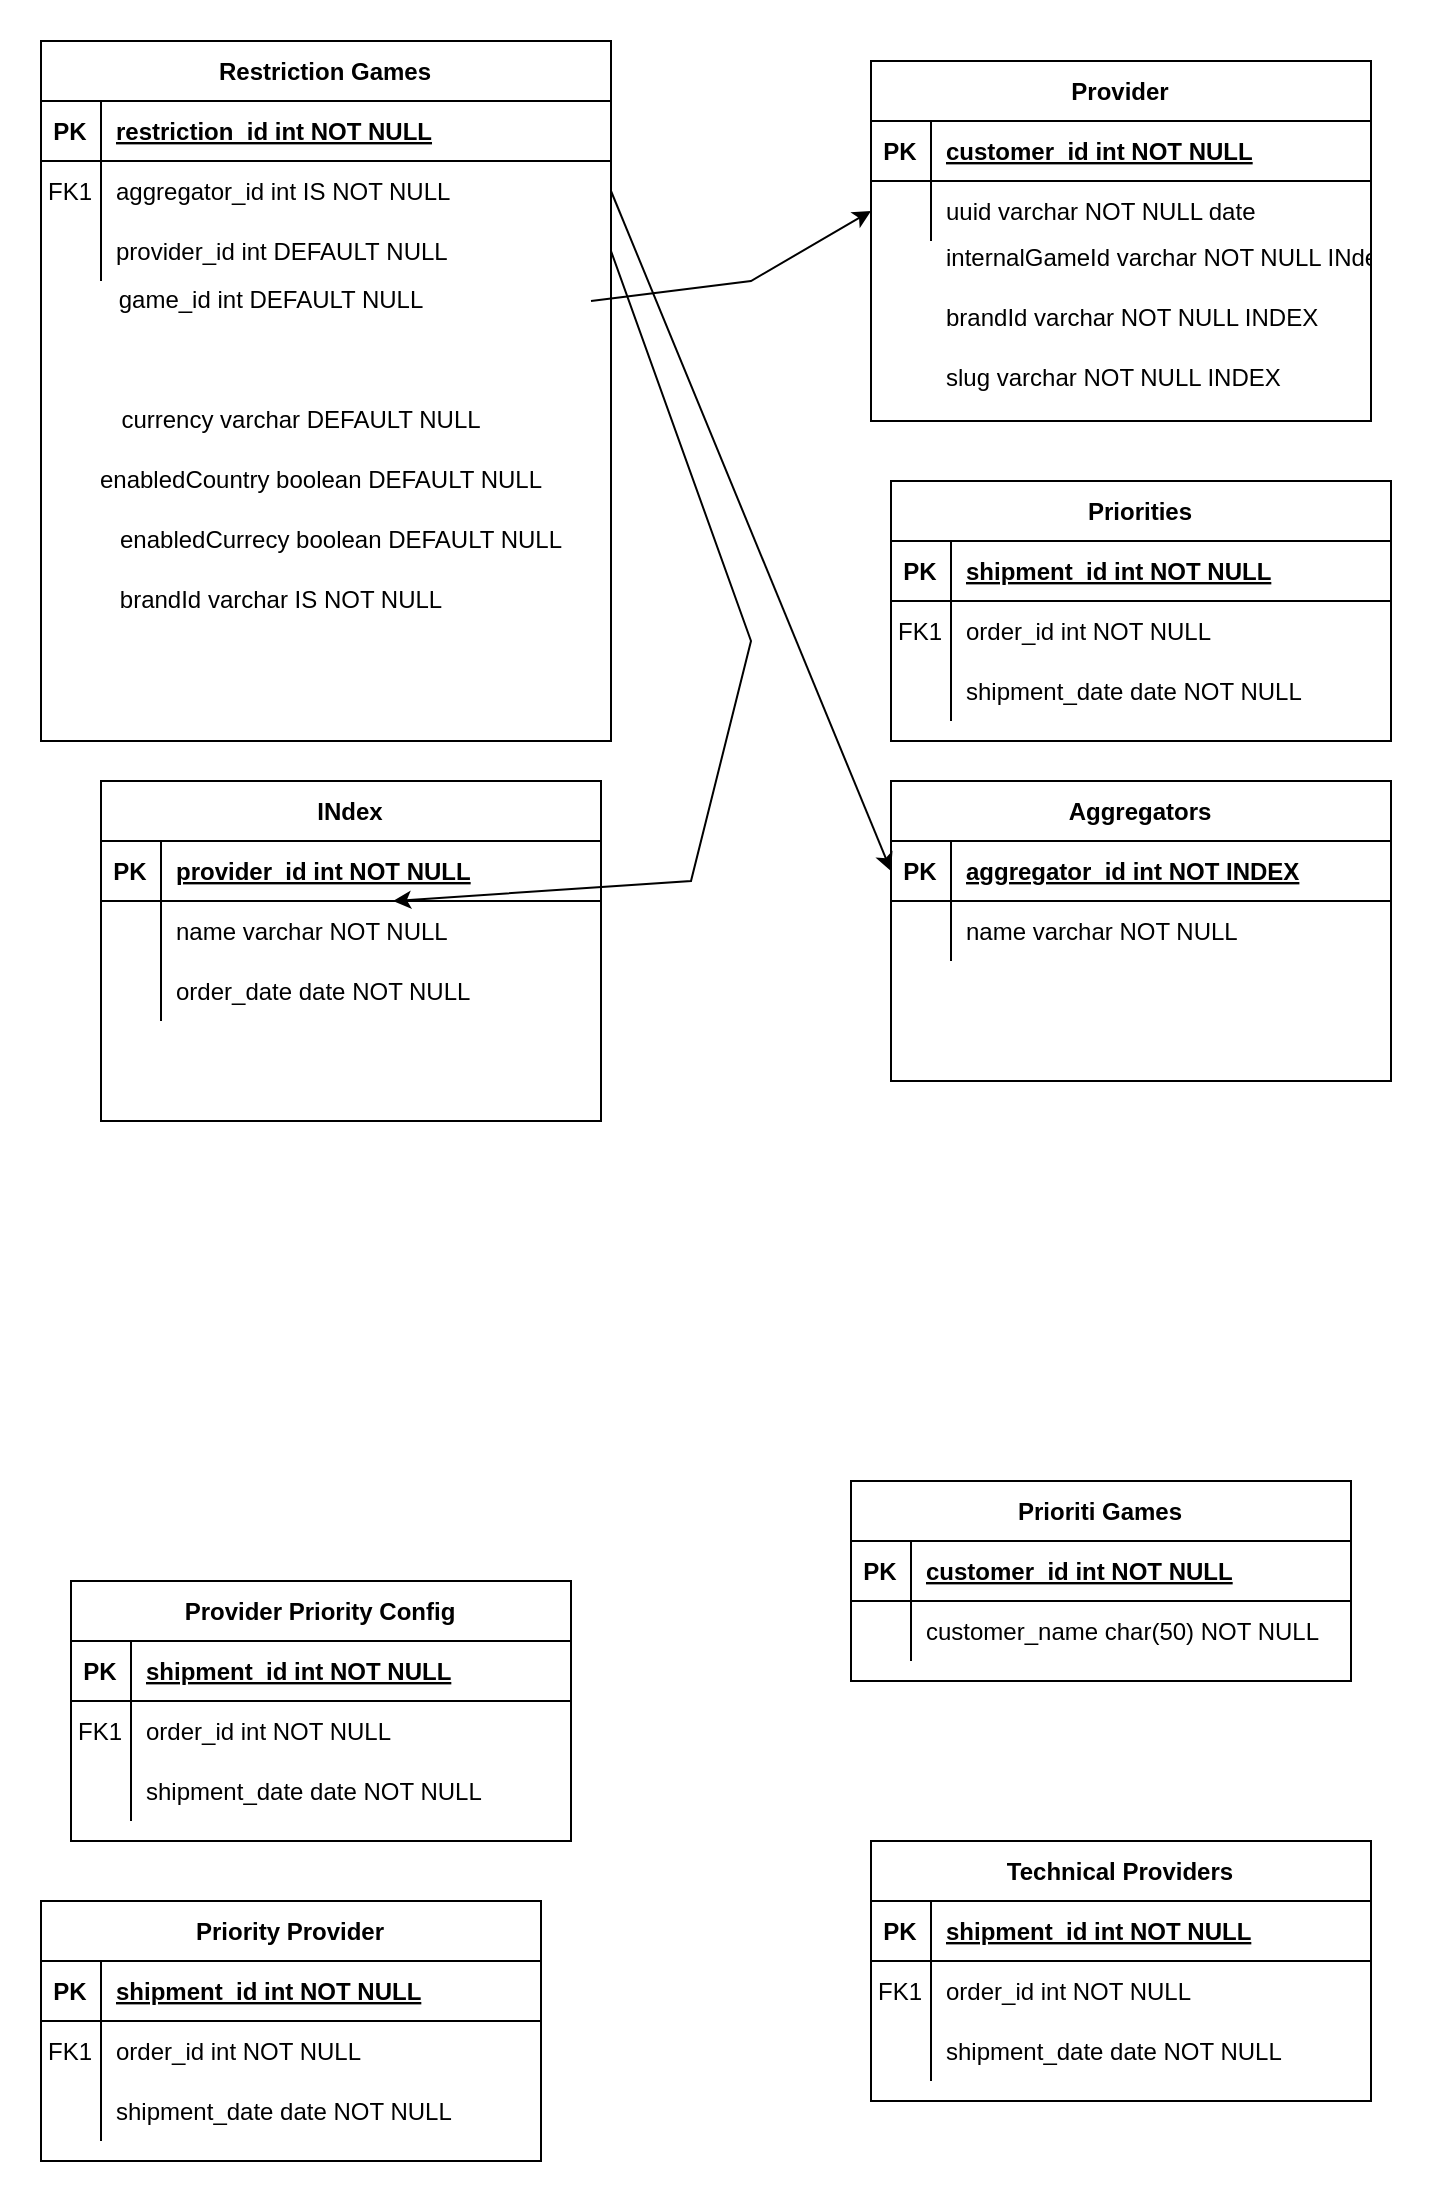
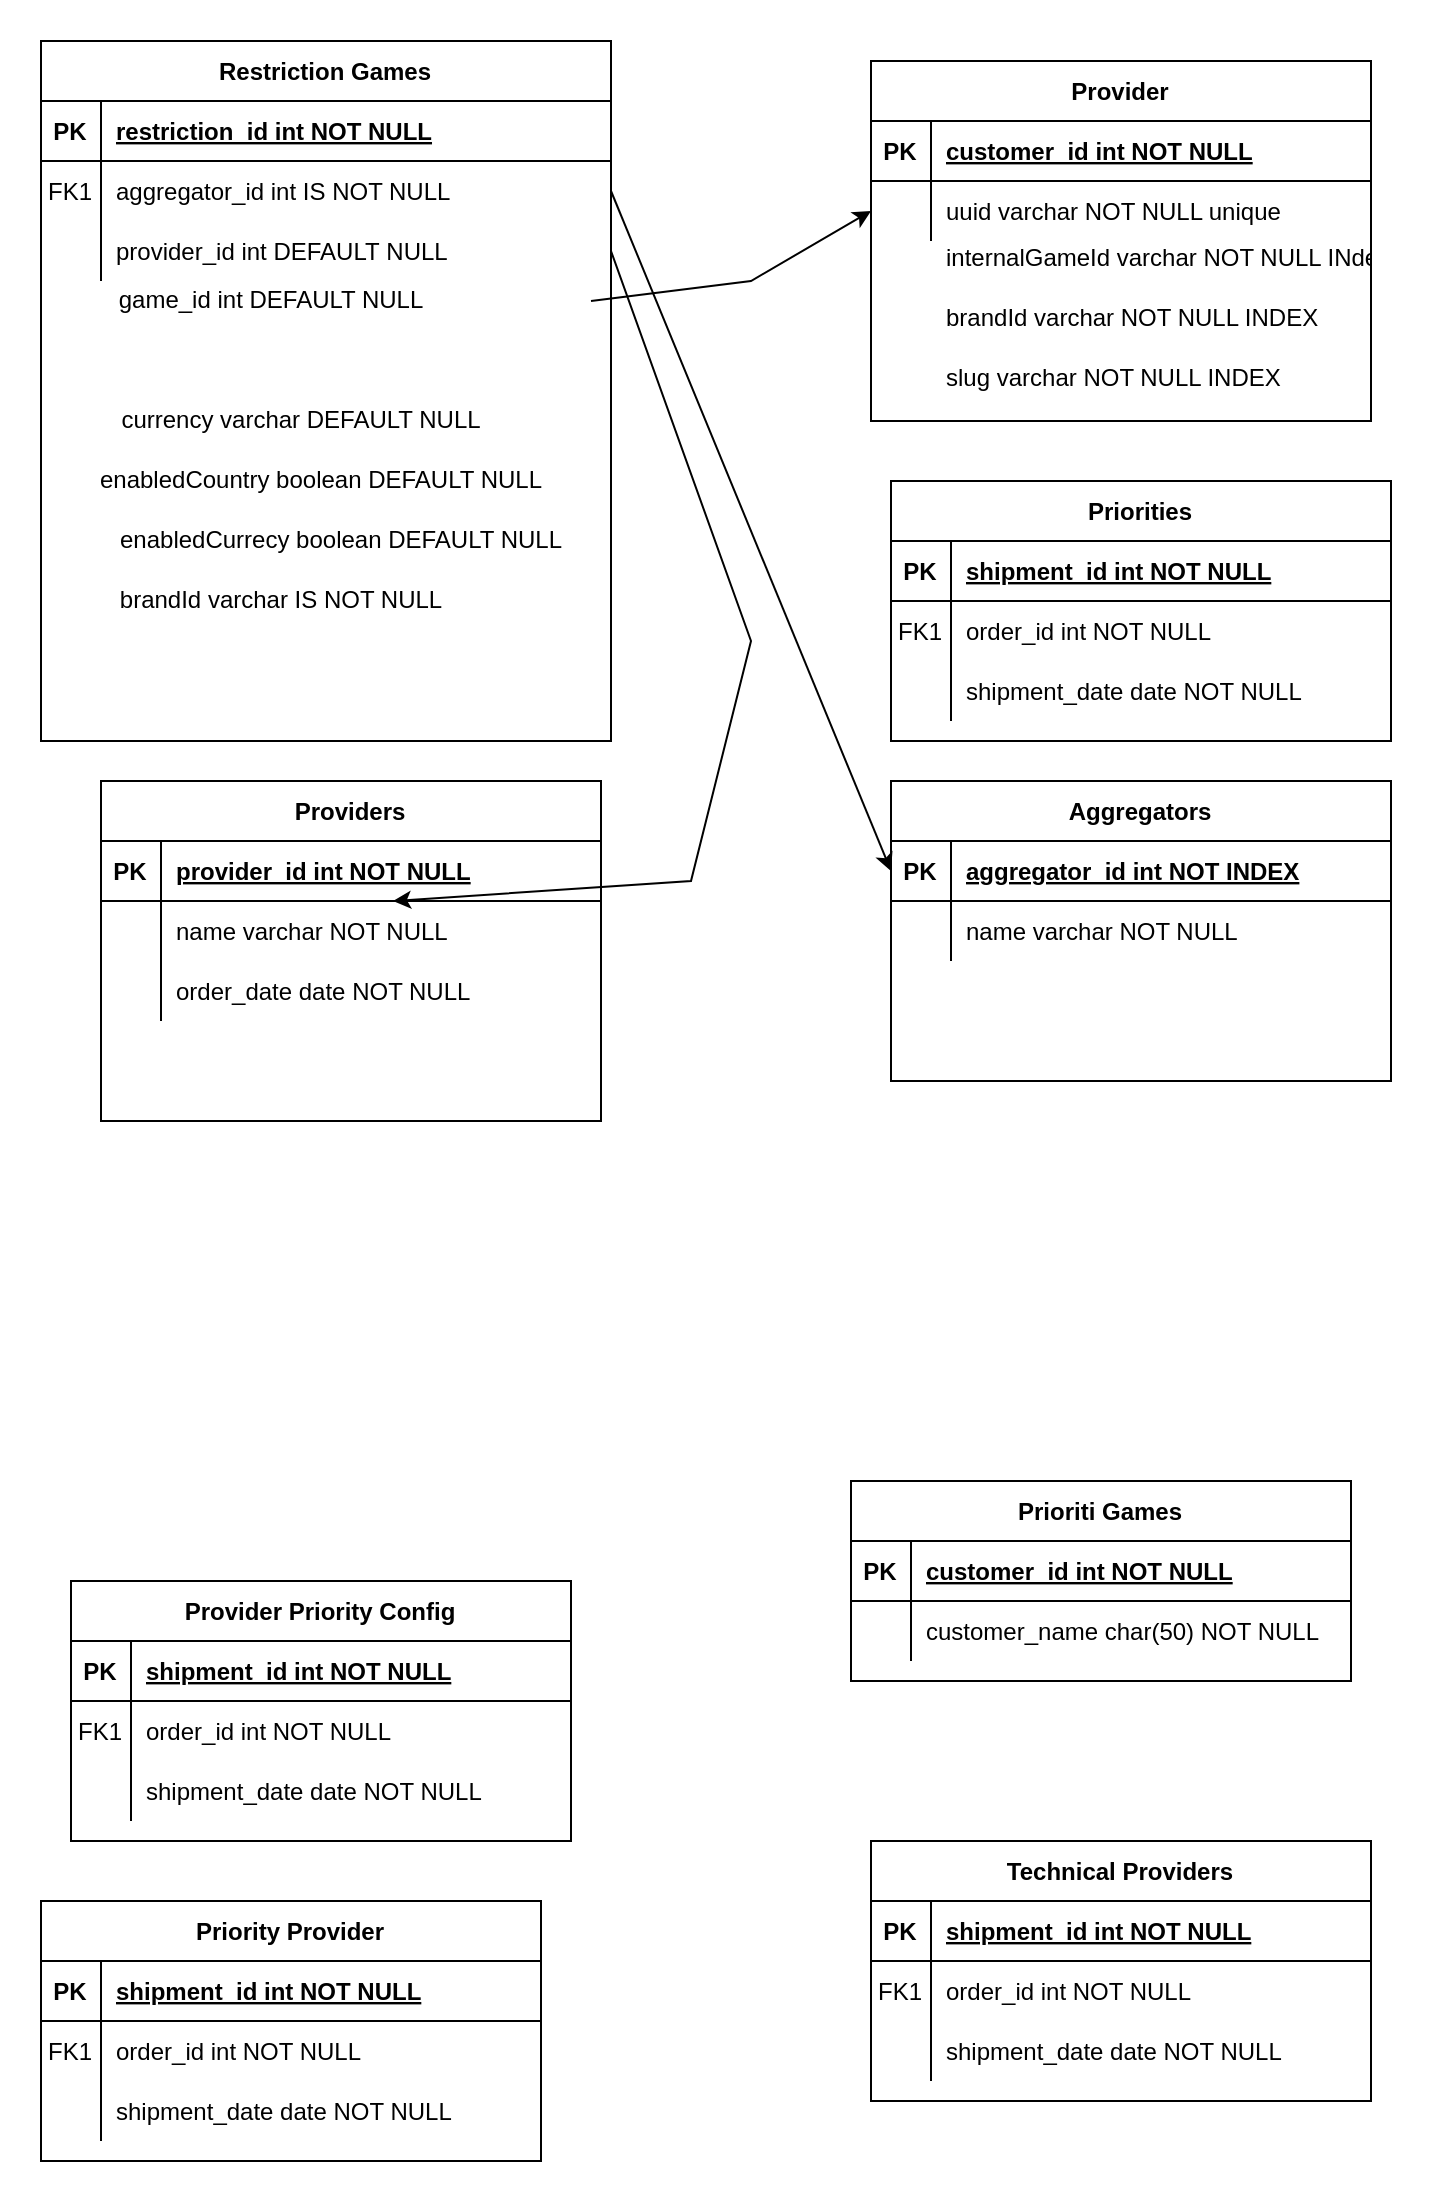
(1105, 212) -> (1115, 212)
(350, 812) -> (350, 812)
